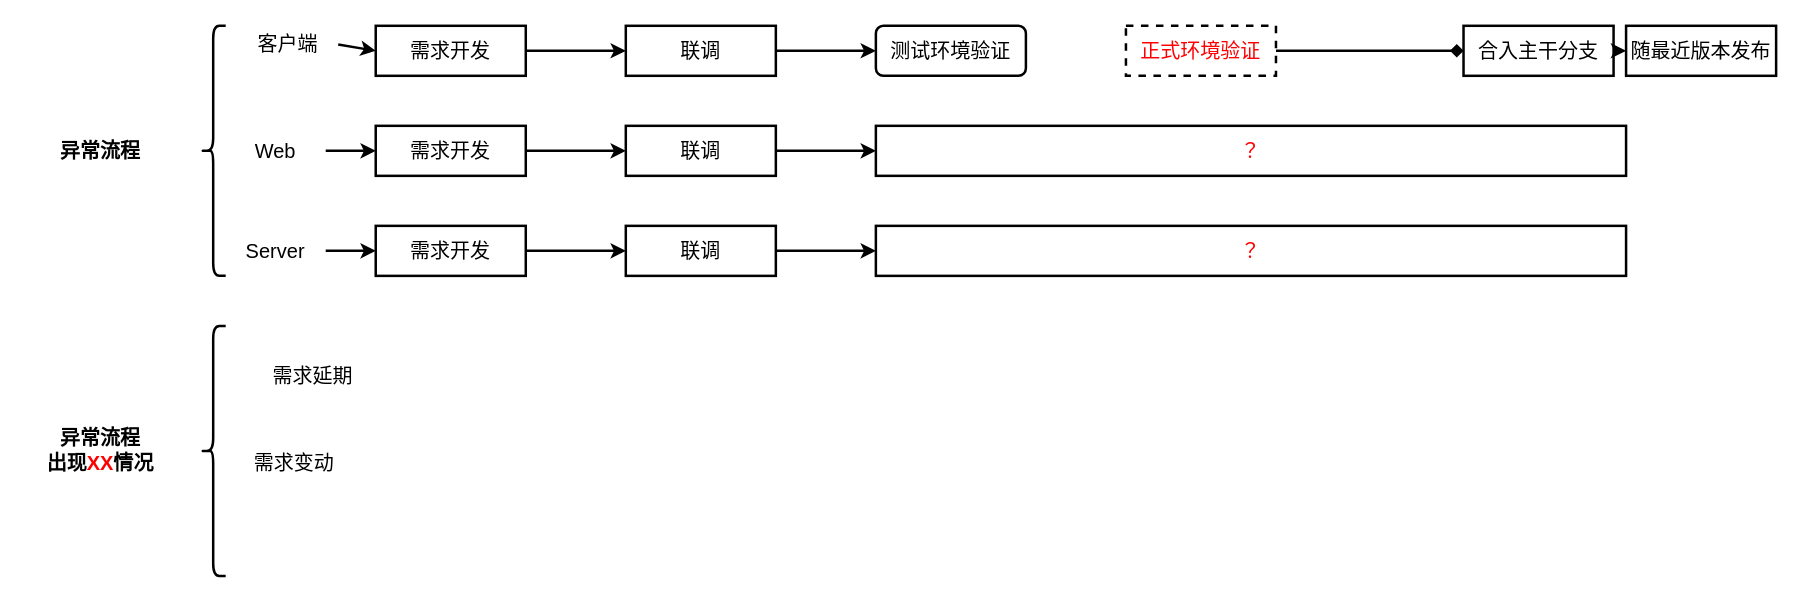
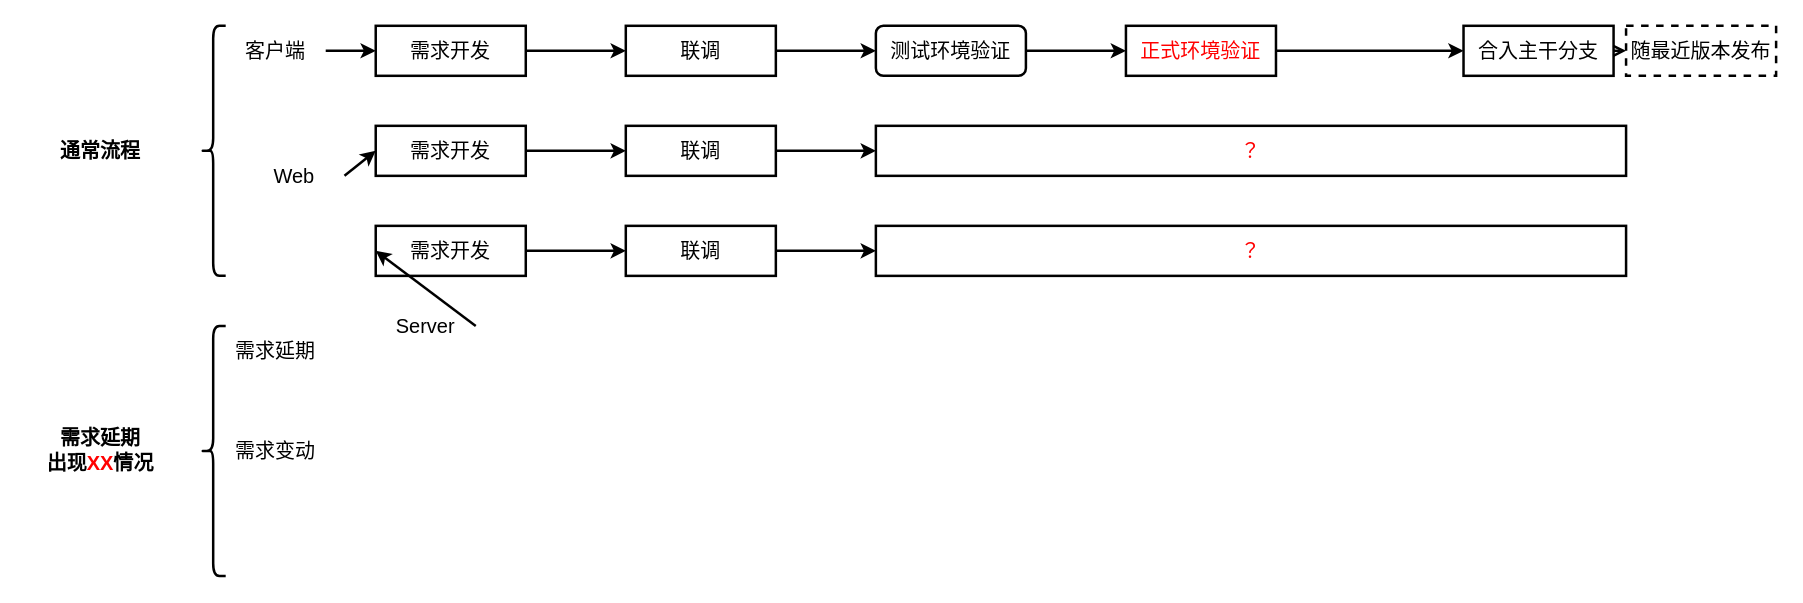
(288, 44) -> (276, 51)
none -> (1070, 51)
(1201, 51) -> (1201, 51)
(1449, 51) -> (1450, 51)
(1614, 51) -> (1615, 51)
(1701, 51) -> (1701, 51)
(101, 151) -> (101, 151)
(276, 151) -> (294, 176)
(276, 251) -> (426, 326)
(313, 376) -> (276, 351)
(101, 451) -> (101, 451)
(294, 463) -> (276, 451)
